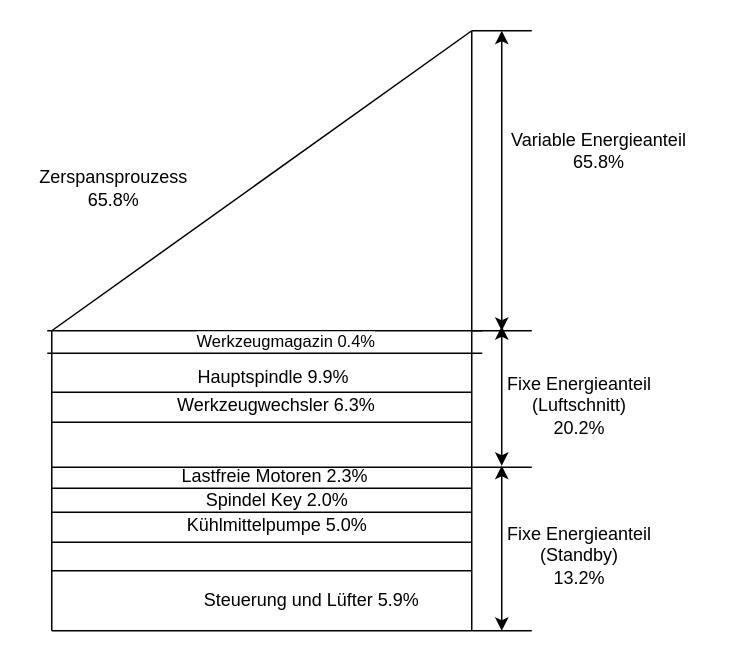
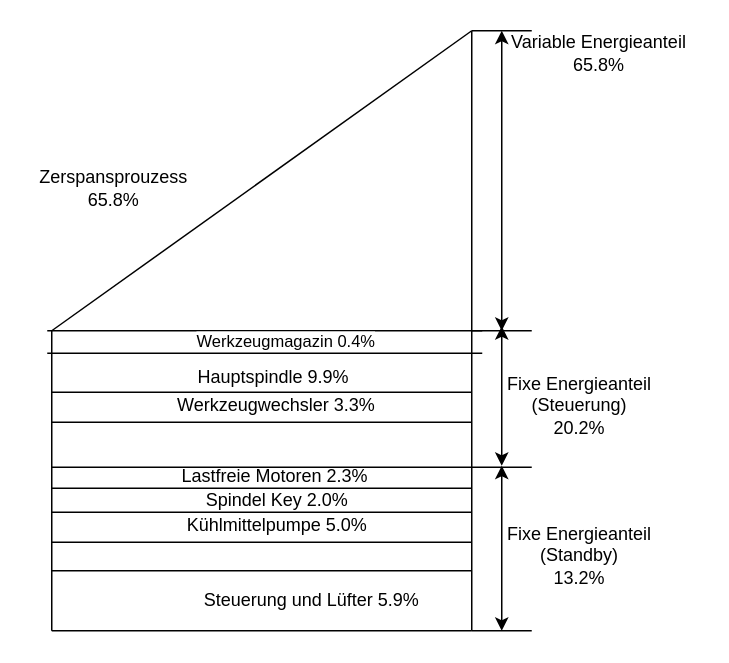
(599, 151) -> (599, 53)
(277, 406) -> (277, 406)
(580, 406) -> (580, 406)
